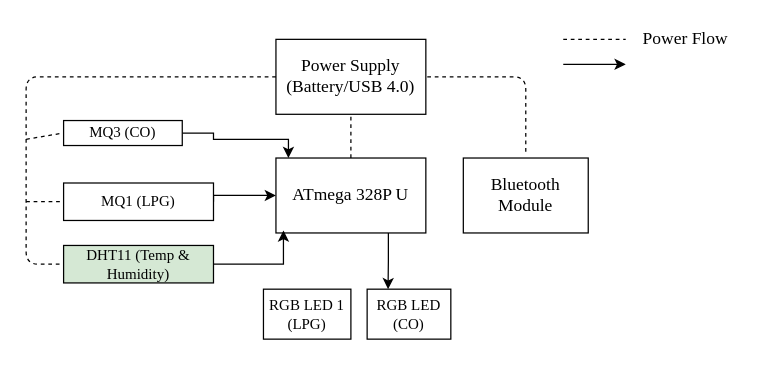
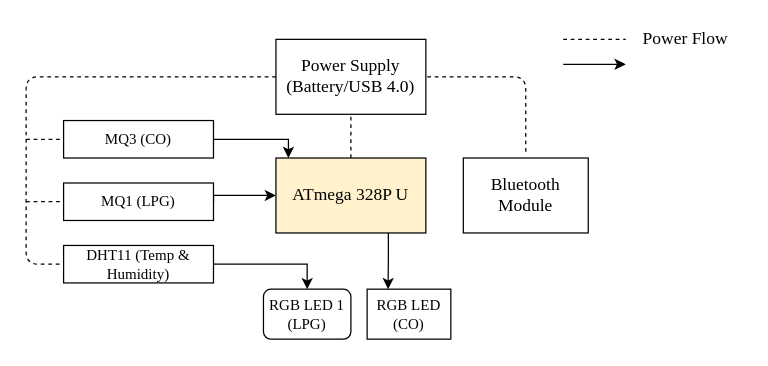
(123, 133) -> (138, 139)
(351, 196) -> (351, 196)
(283, 253) -> (302, 264)
(138, 264) -> (138, 264)
(307, 314) -> (307, 314)
